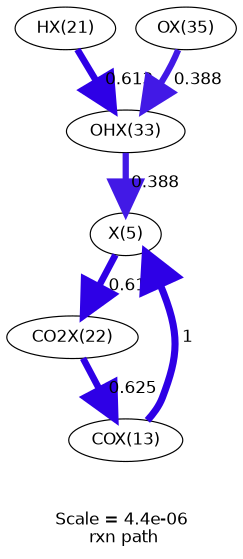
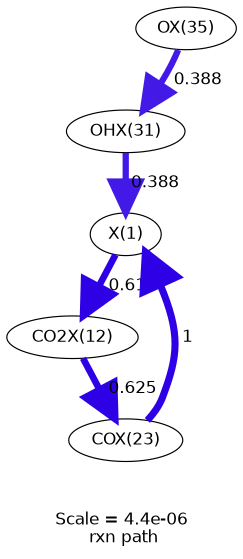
(65, 28) -> none
(126, 131) -> (126, 131)
(126, 234) -> (126, 234)
(72, 337) -> (72, 337)
(126, 440) -> (126, 440)
